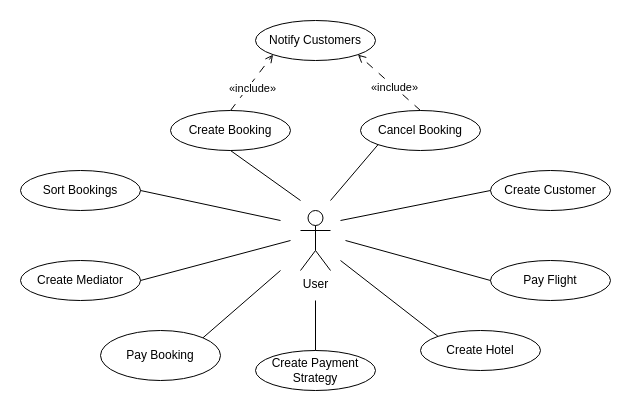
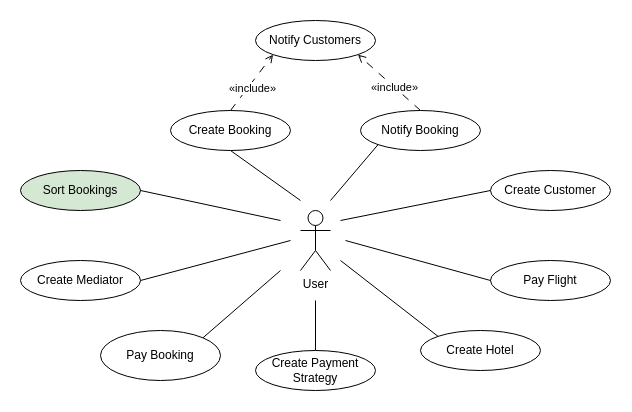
(421, 131) -> (421, 131)
(81, 191) -> (81, 191)
